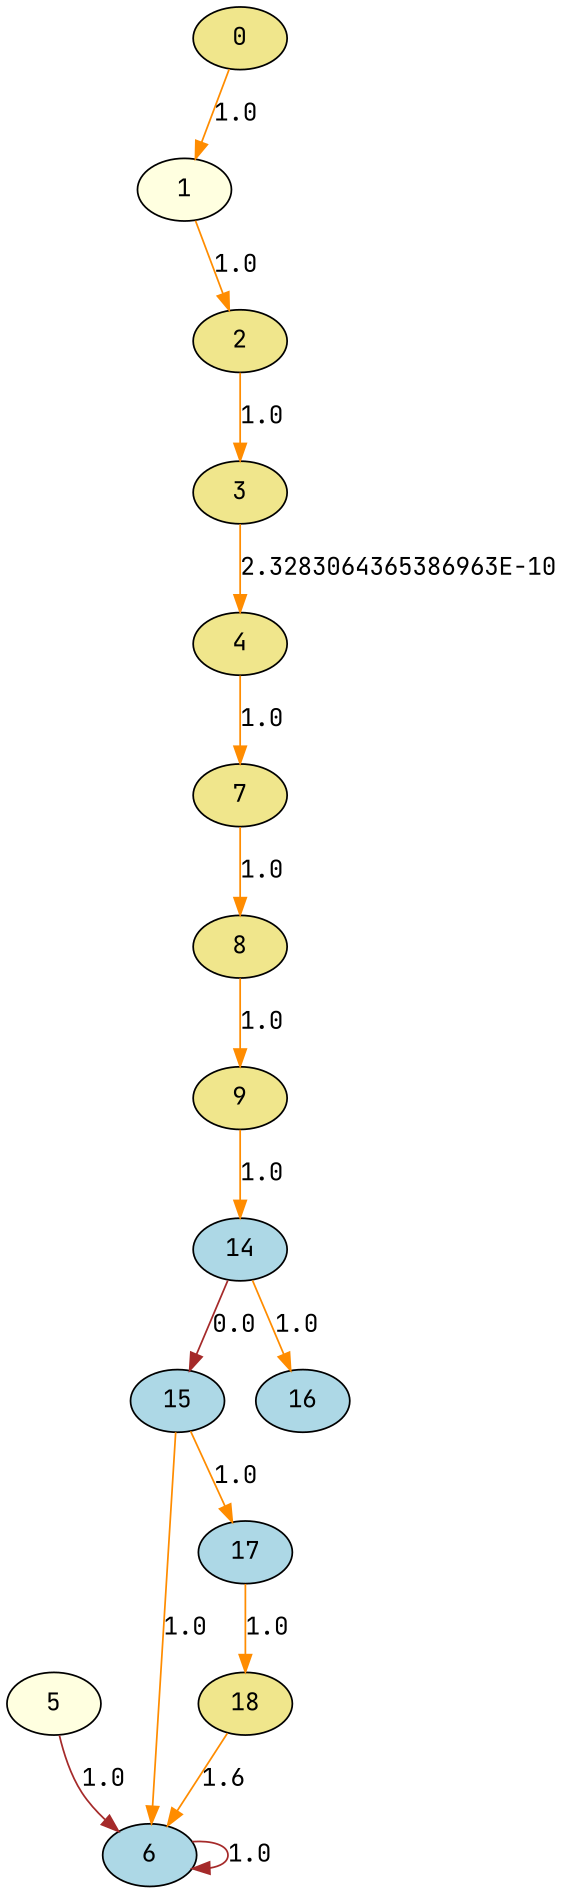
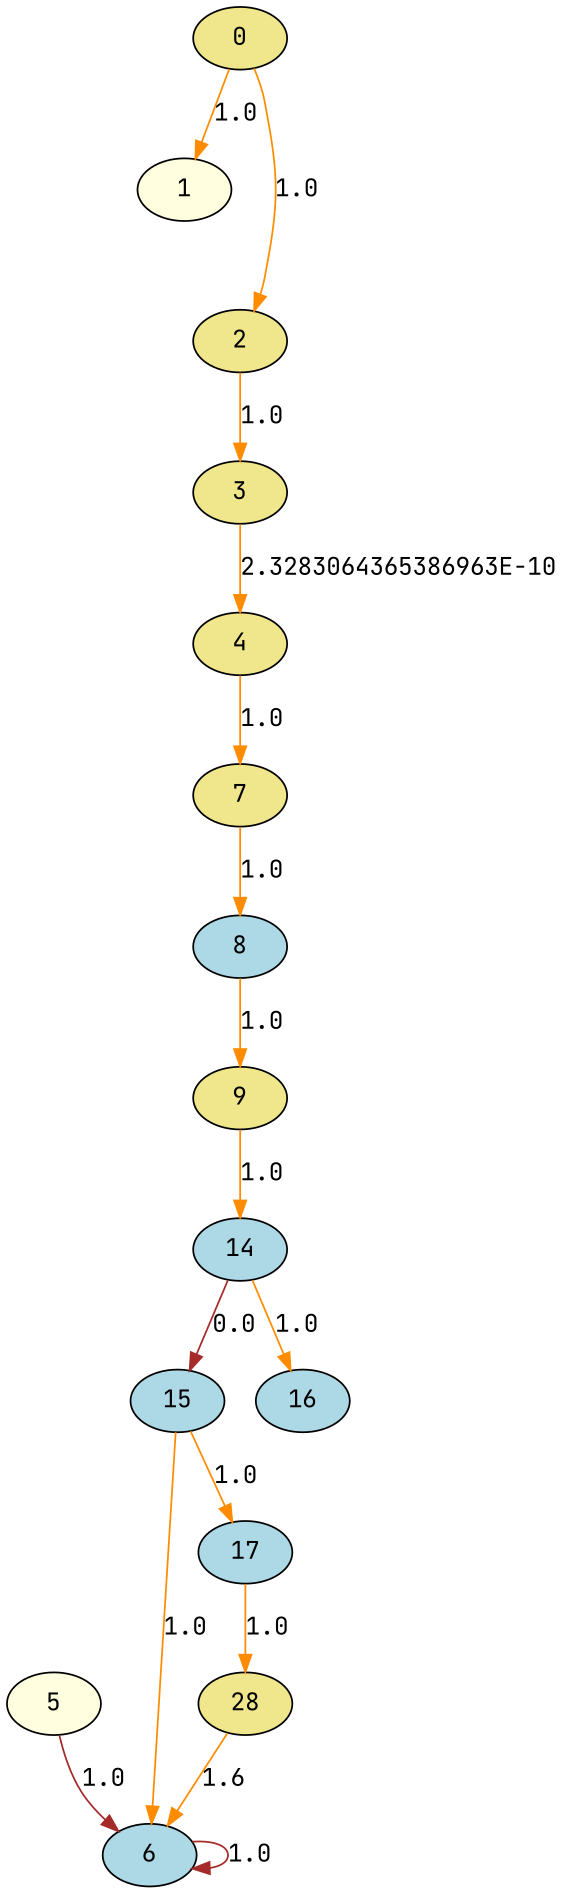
(209, 257) -> (275, 181)
(240, 947) -> (240, 947)
(245, 1704) -> (245, 1704)
